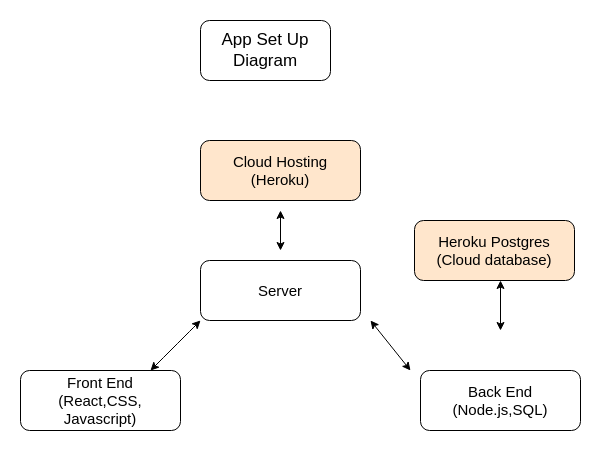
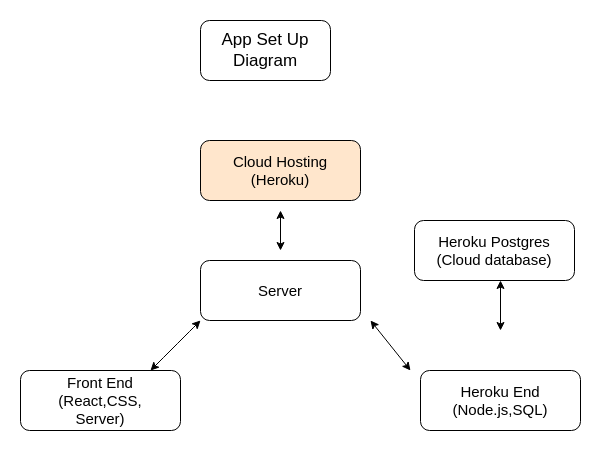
(495, 251) -> (495, 251)
(101, 401) -> (101, 401)
(501, 401) -> (501, 401)
